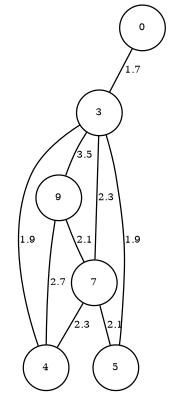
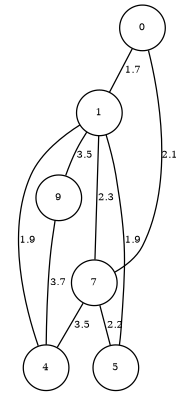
(99, 113) -> (99, 113)
(75, 241) -> (161, 168)
(58, 283) -> (58, 283)
(82, 325) -> (82, 325)
(115, 325) -> (115, 325)
